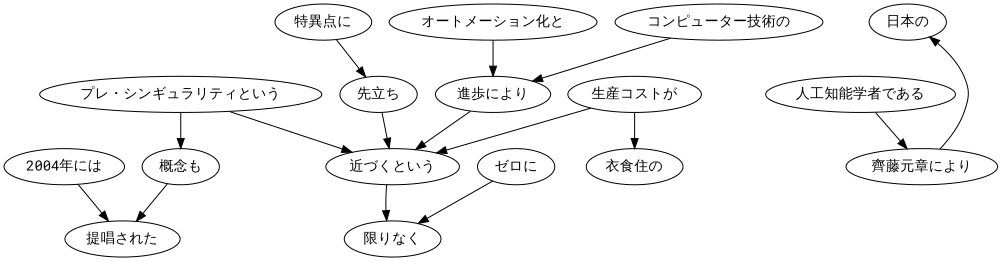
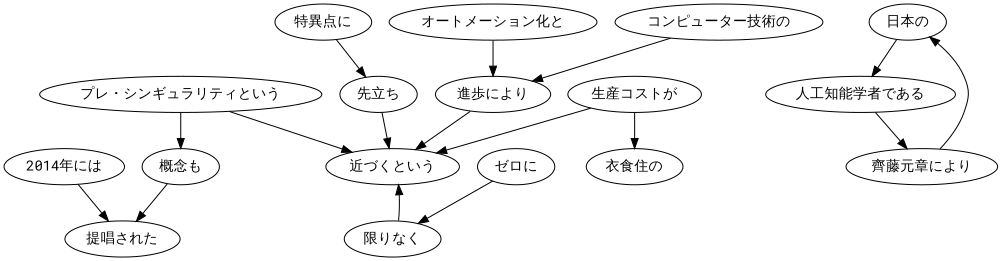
none -> (887, 54)
(64, 167) -> (64, 167)
(386, 198) -> (399, 208)
